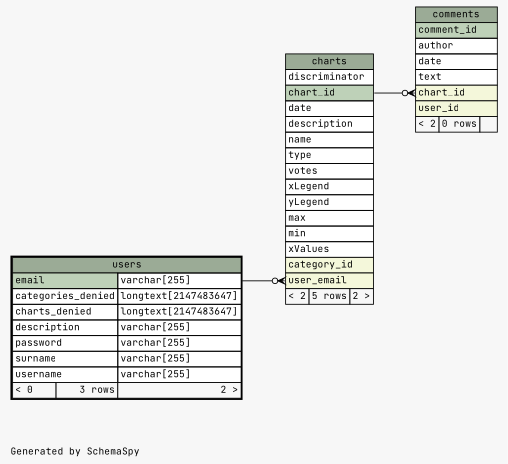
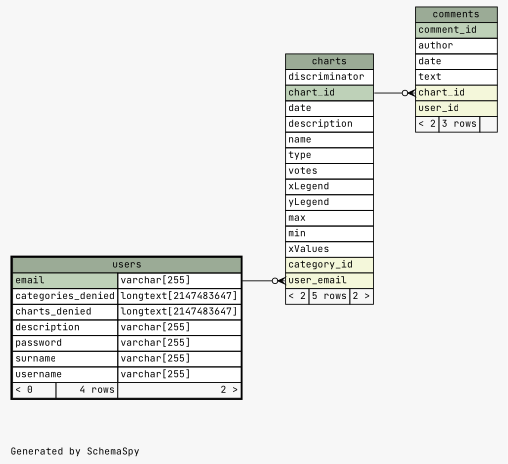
(460, 124) -> (460, 124)
(97, 390) -> (97, 390)
